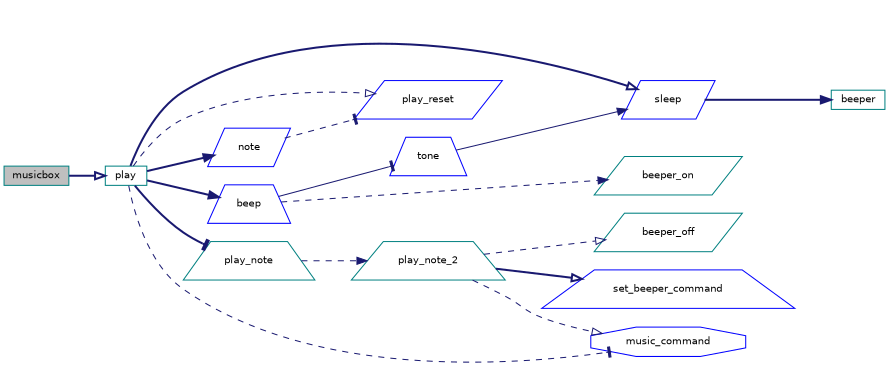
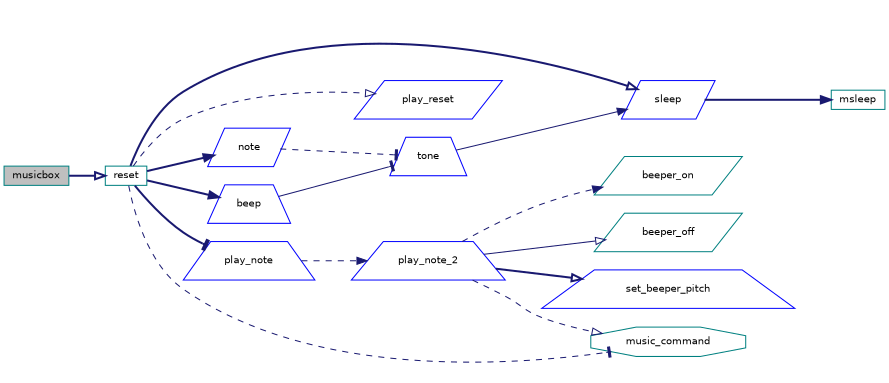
(858, 100) -> (858, 100)
(318, 129) -> (337, 152)
(126, 176) -> (126, 176)
(439, 191) -> (526, 210)
(540, 248) -> (540, 248)
(249, 261) -> (249, 261)
(428, 261) -> (428, 261)
(668, 289) -> (668, 289)
(668, 342) -> (668, 342)
